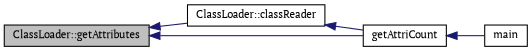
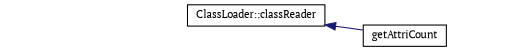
(77, 36) -> none
(506, 36) -> none
